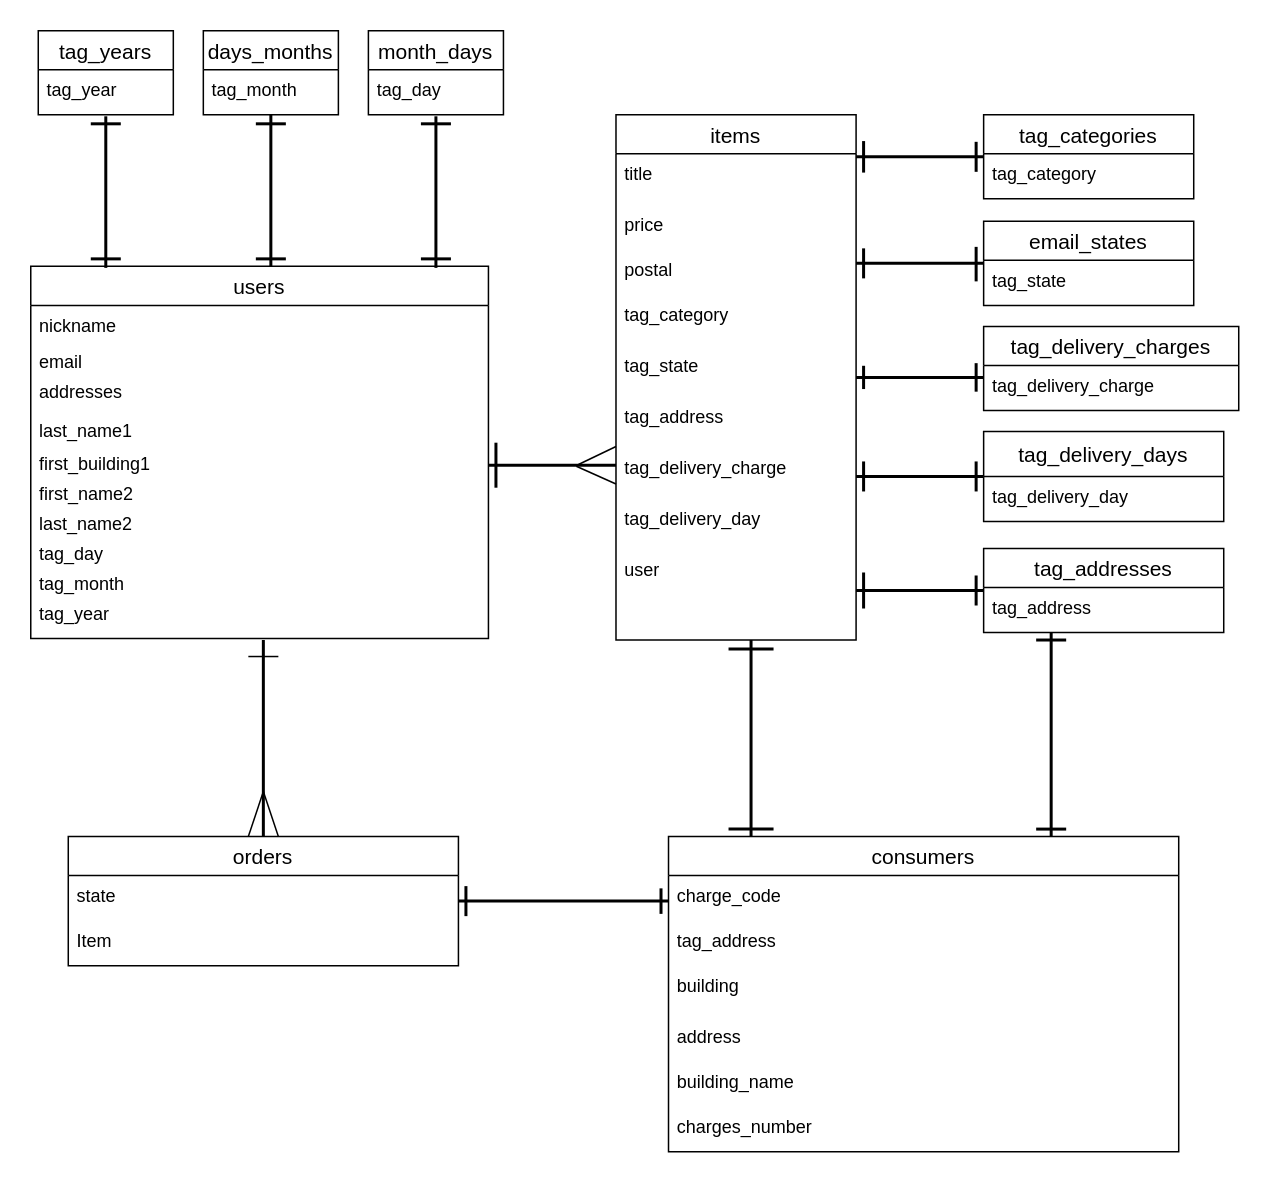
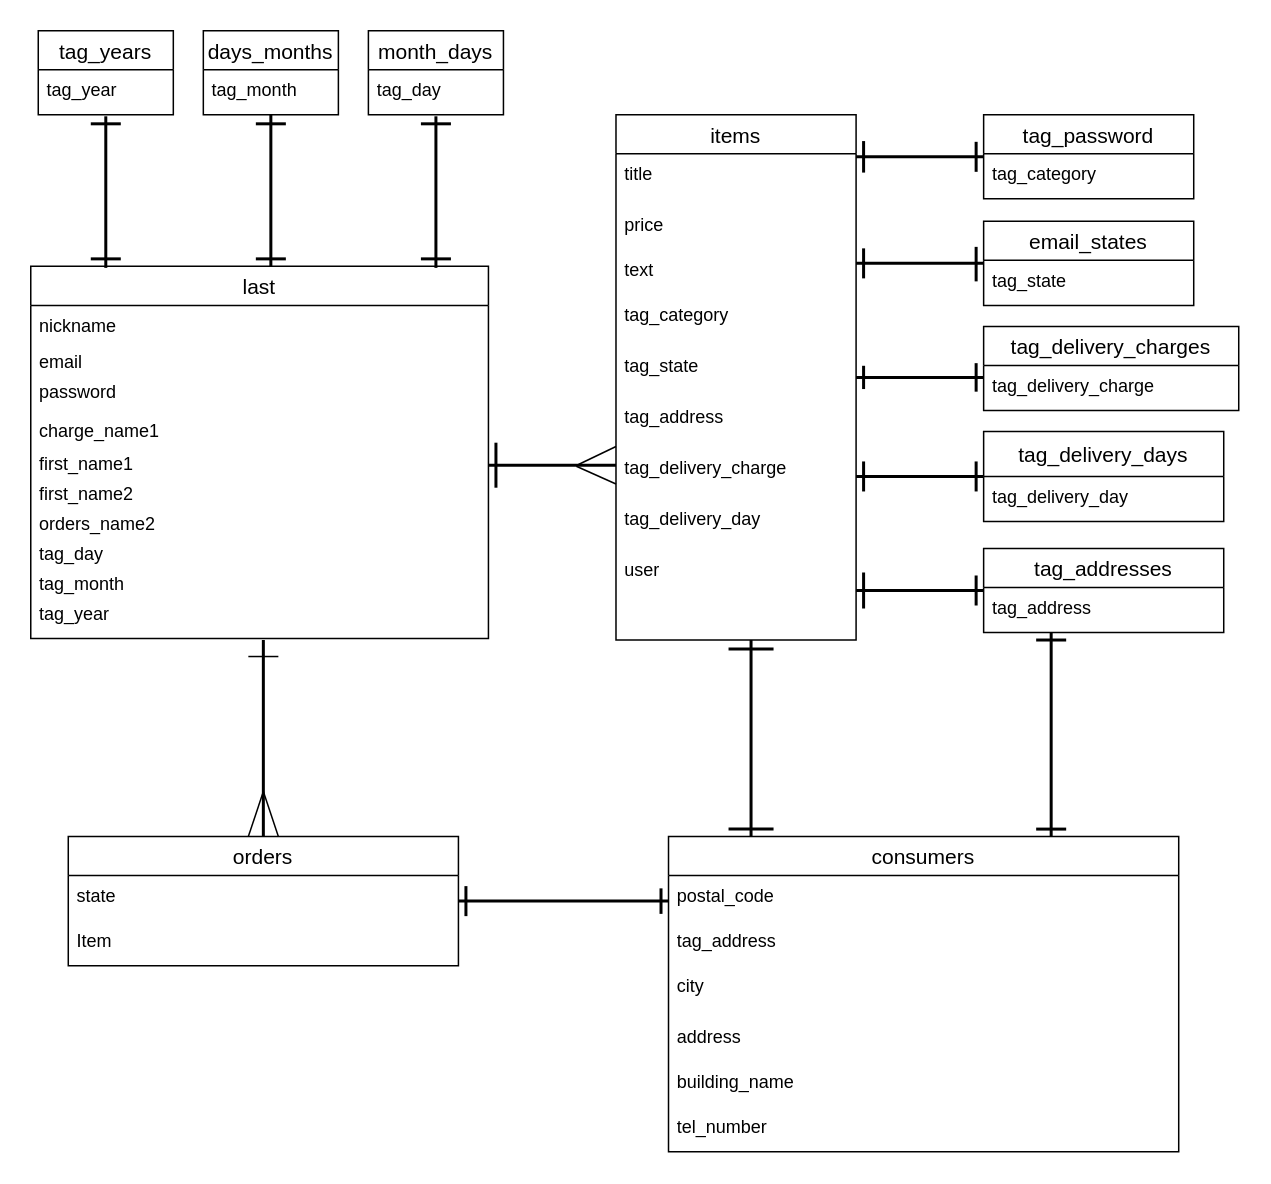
(1088, 136) -> (1088, 136)
(652, 270) -> (644, 270)
(259, 287) -> (259, 287)
(84, 392) -> (79, 392)
(87, 431) -> (99, 431)
(105, 464) -> (92, 464)
(87, 524) -> (99, 524)
(732, 896) -> (730, 896)
(710, 986) -> (694, 986)
(747, 1127) -> (725, 1127)
